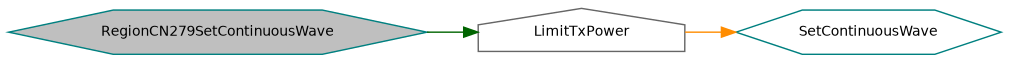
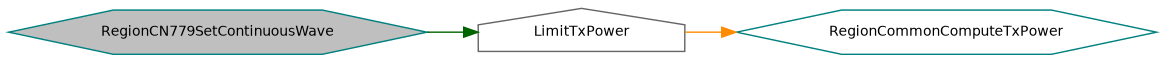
(218, 32) -> (218, 32)
(869, 32) -> (946, 32)
